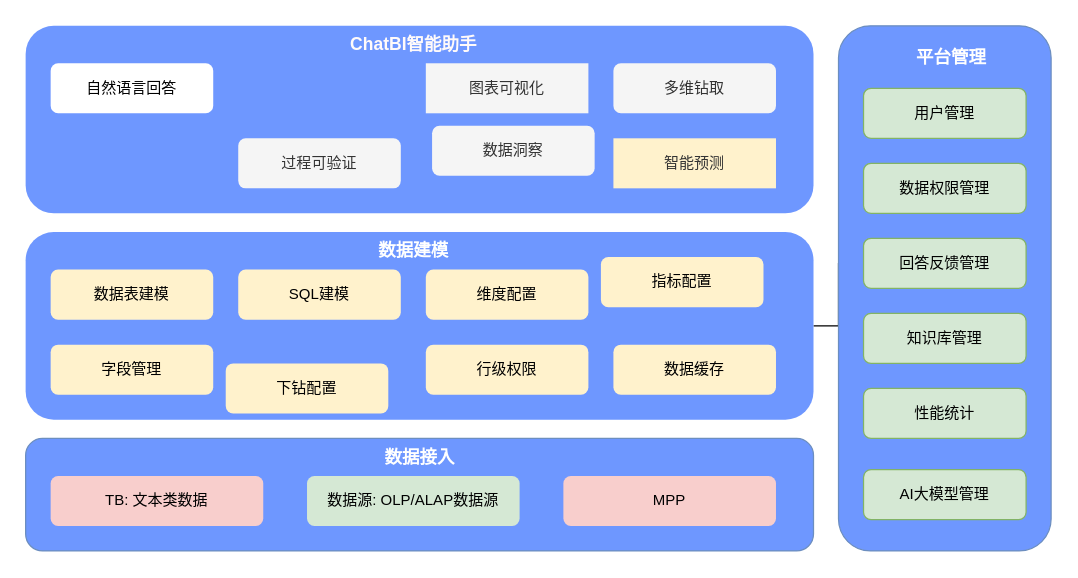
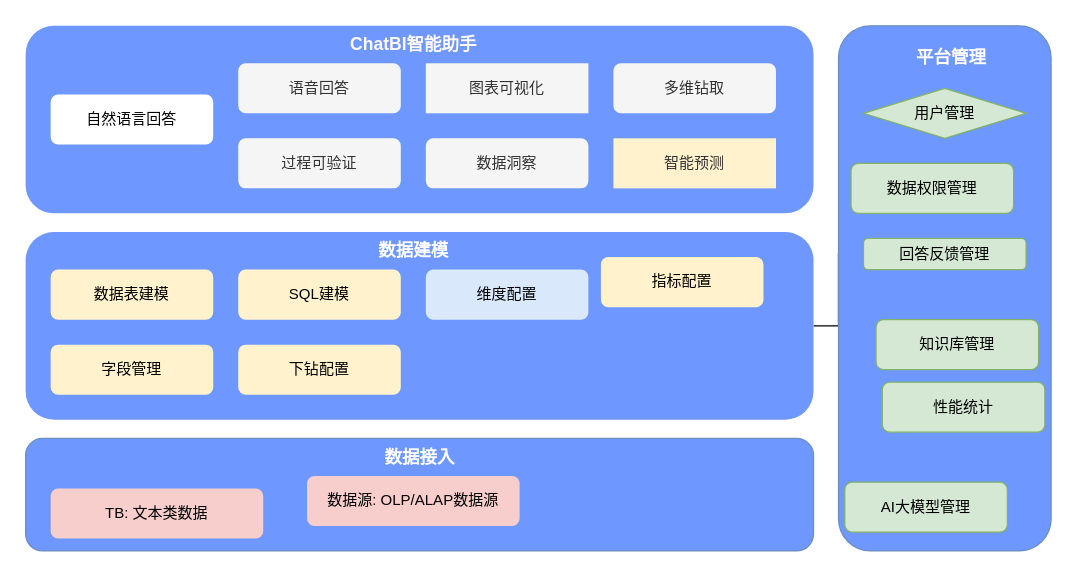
(132, 88) -> (132, 119)
none -> (319, 88)
(944, 113) -> (944, 113)
(513, 151) -> (507, 163)
(944, 188) -> (932, 188)
(944, 263) -> (944, 254)
(507, 294) -> (507, 294)
(944, 338) -> (957, 344)
(507, 369) -> none
(694, 369) -> none
(307, 388) -> (319, 369)
(944, 413) -> (963, 407)
(944, 494) -> (926, 507)
(157, 501) -> (157, 513)
(413, 501) -> (413, 501)
(669, 501) -> none
